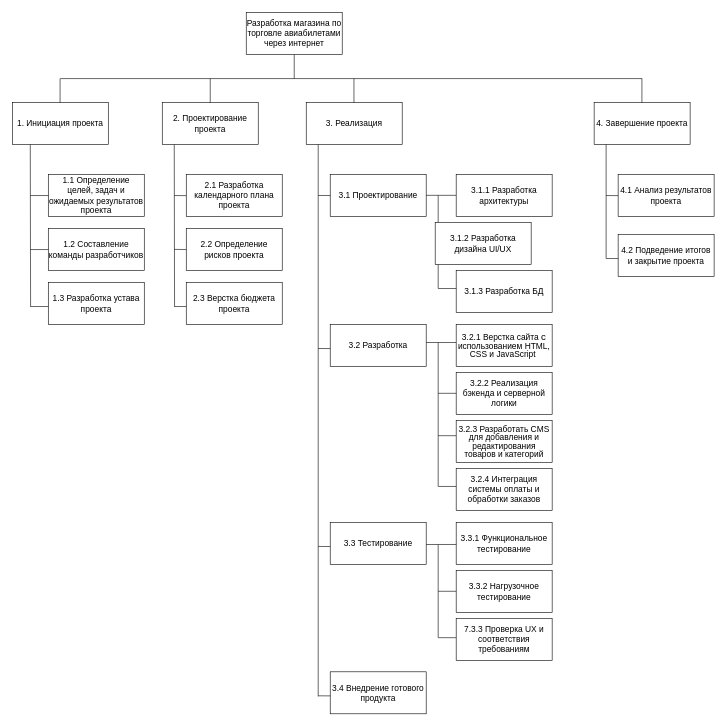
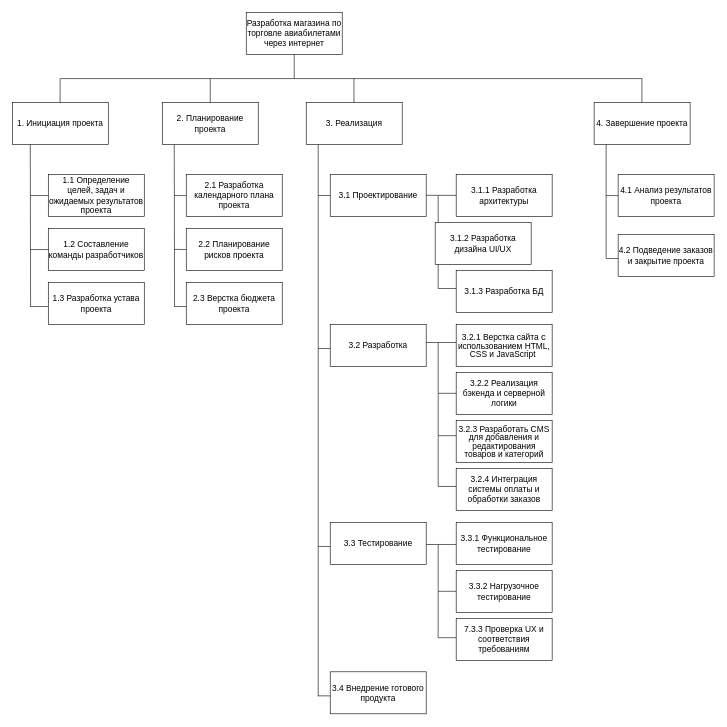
(210, 123) -> (210, 123)
(234, 249) -> (234, 249)
(666, 255) -> (666, 255)
